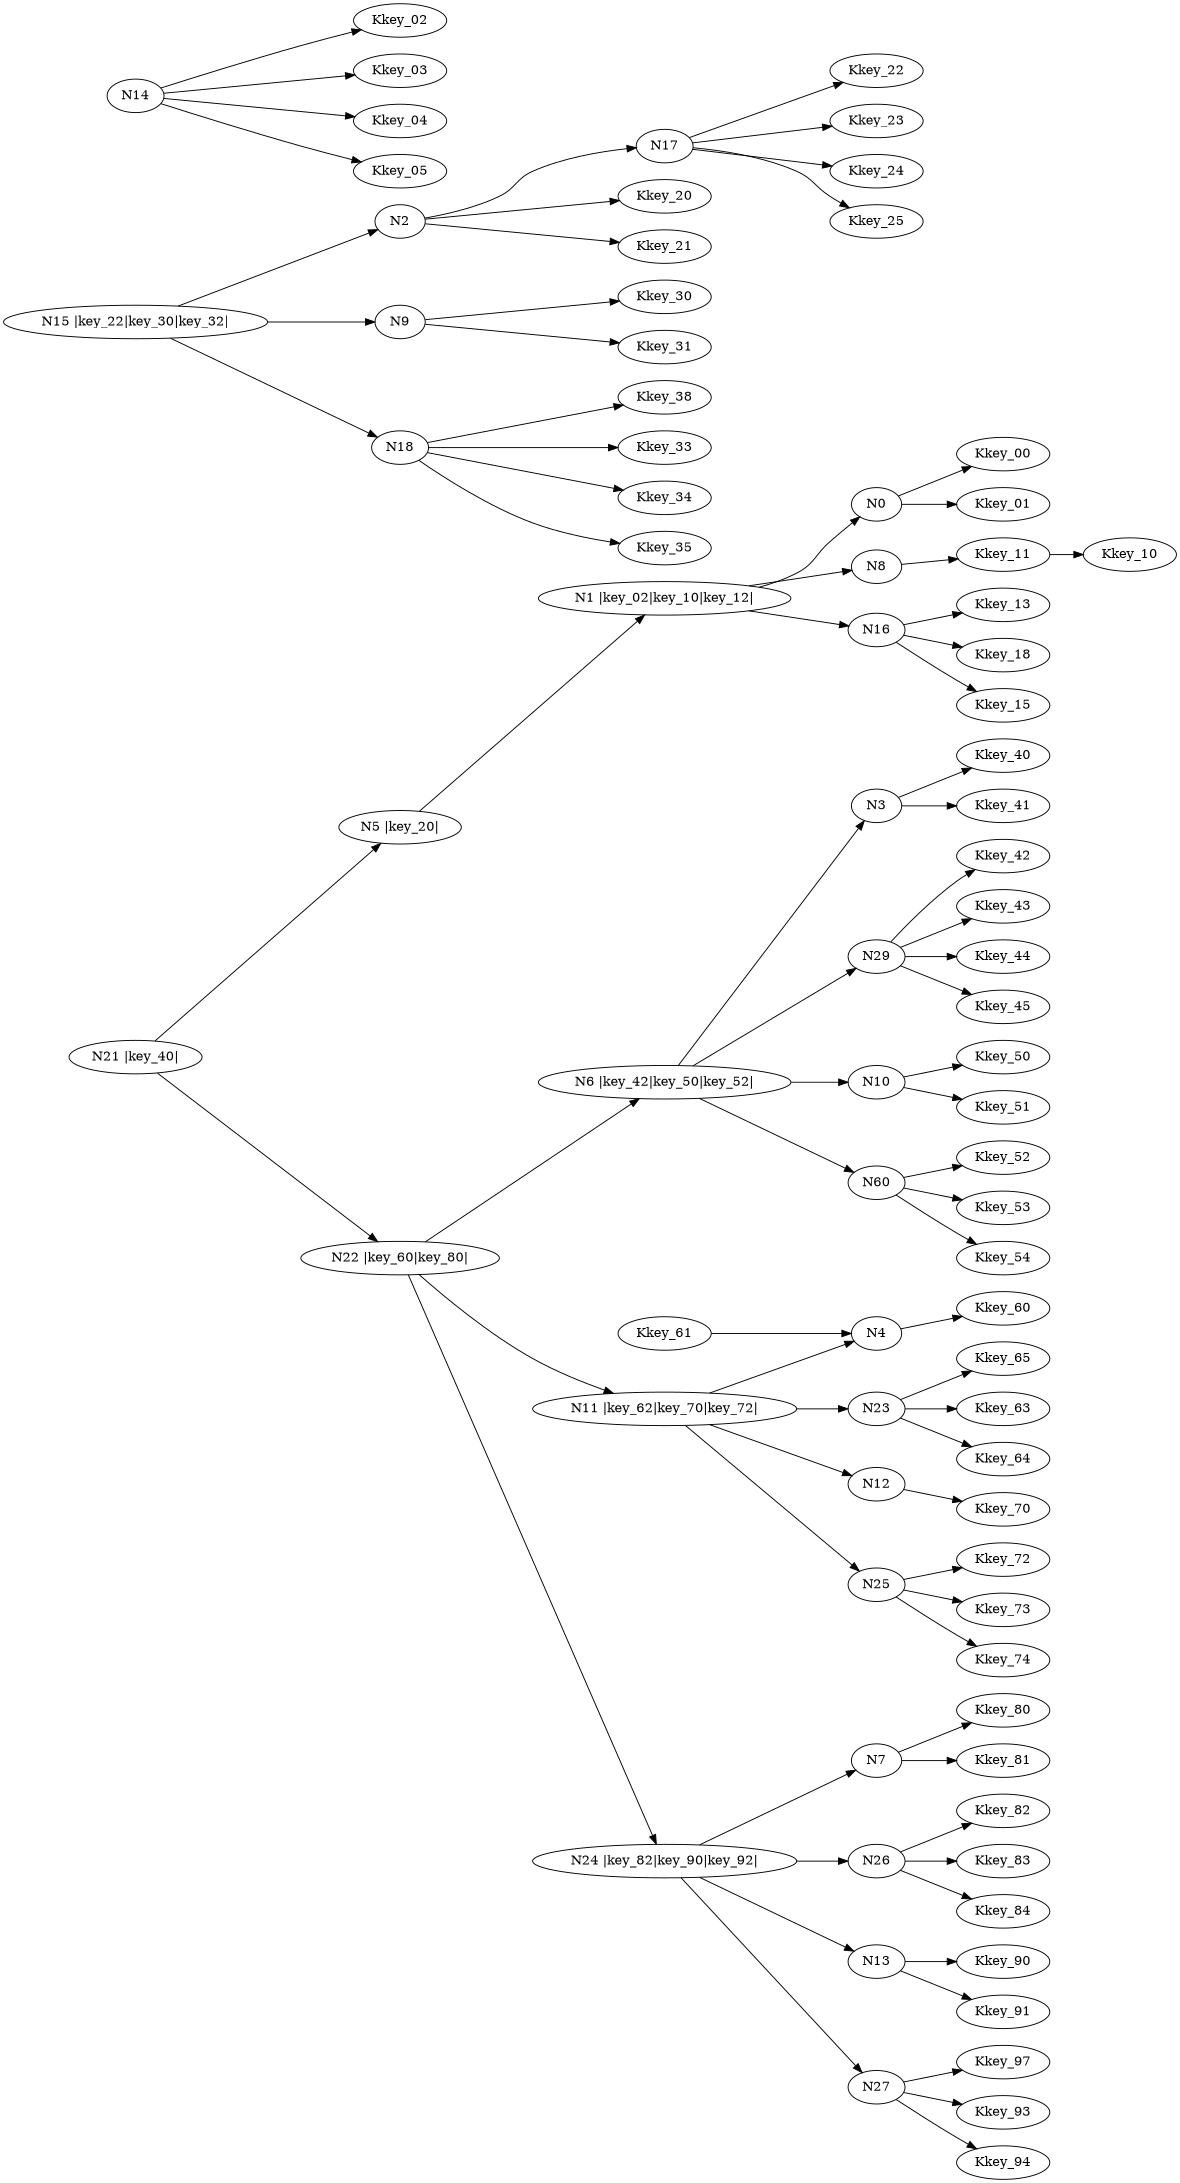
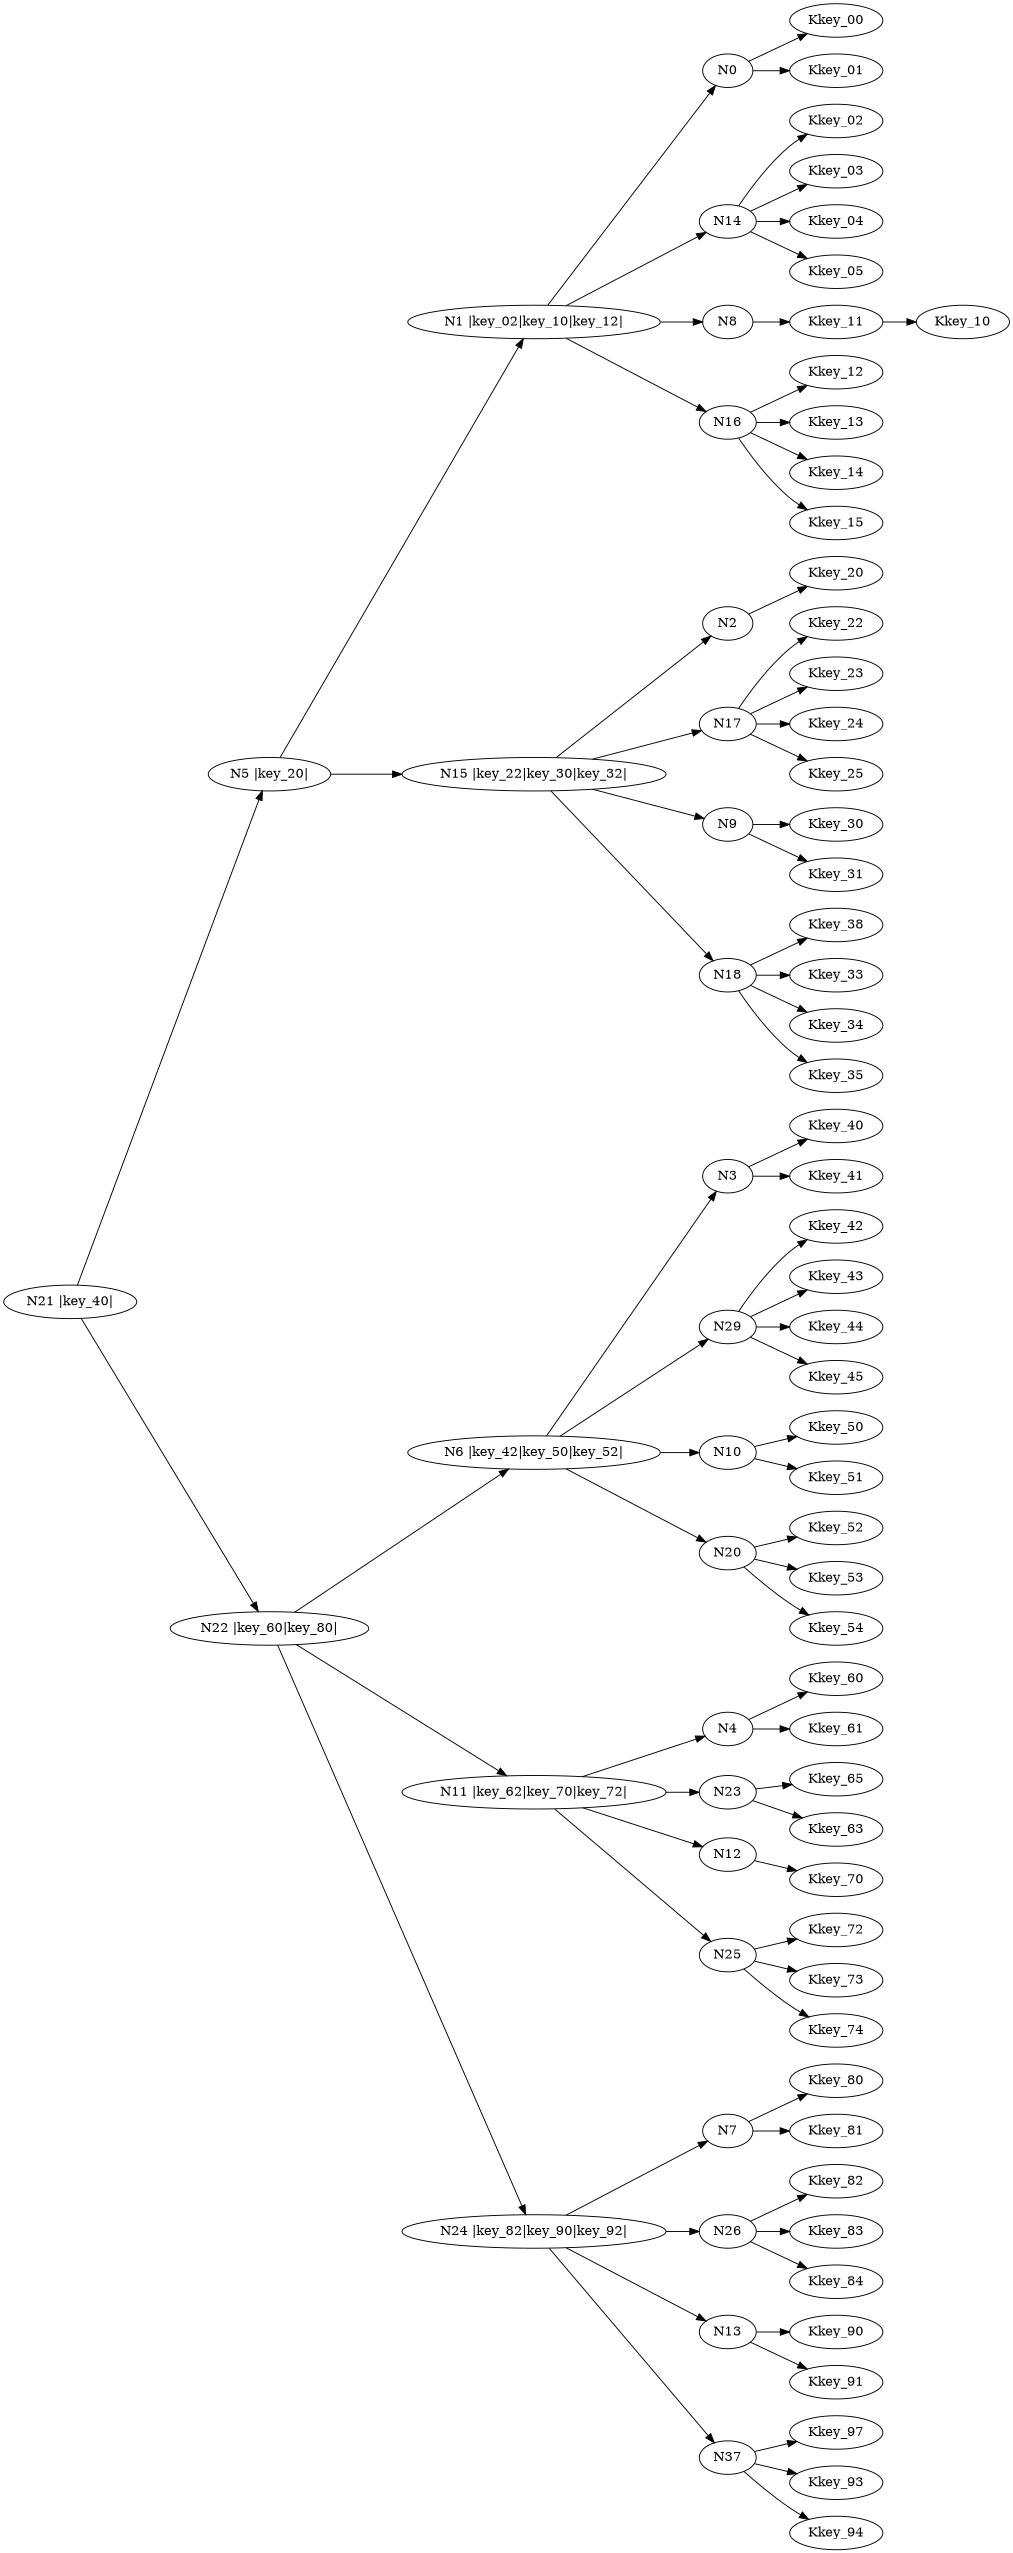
(523, 177) -> (642, 746)
(665, 247) -> none
none -> (632, 271)
none -> (836, 372)
(1003, 655) -> (836, 473)
none -> (362, 774)
(877, 1183) -> (728, 1553)
(777, 1333) -> (766, 1729)
(1003, 1459) -> none
(877, 2087) -> (728, 2458)
